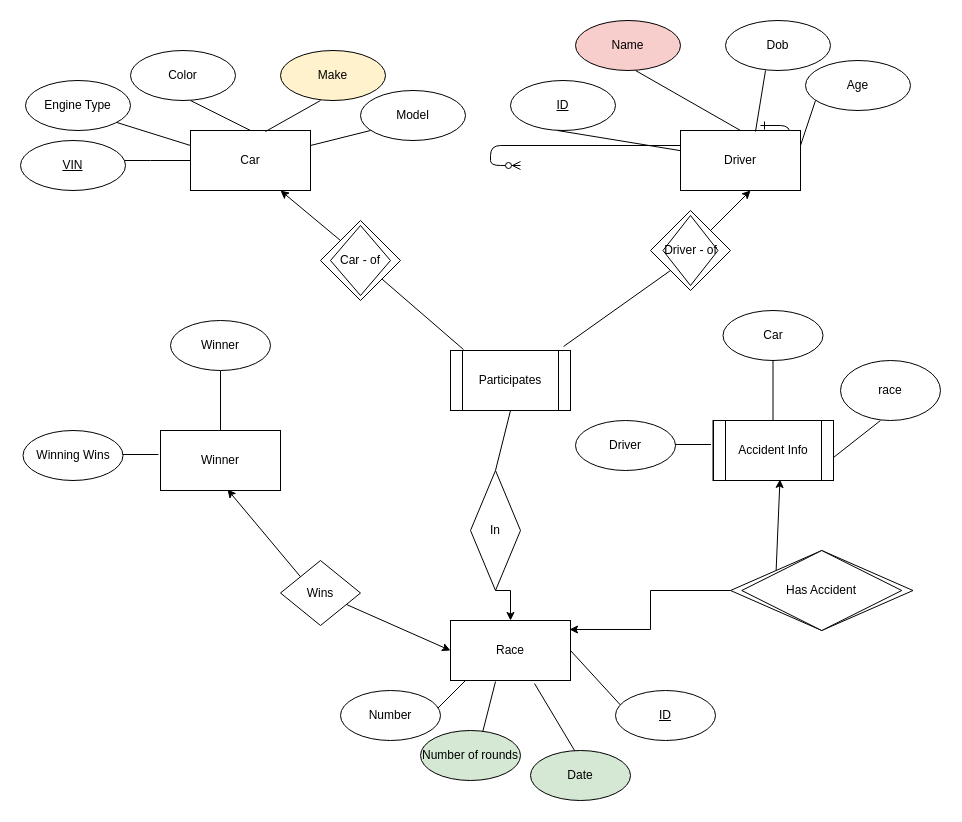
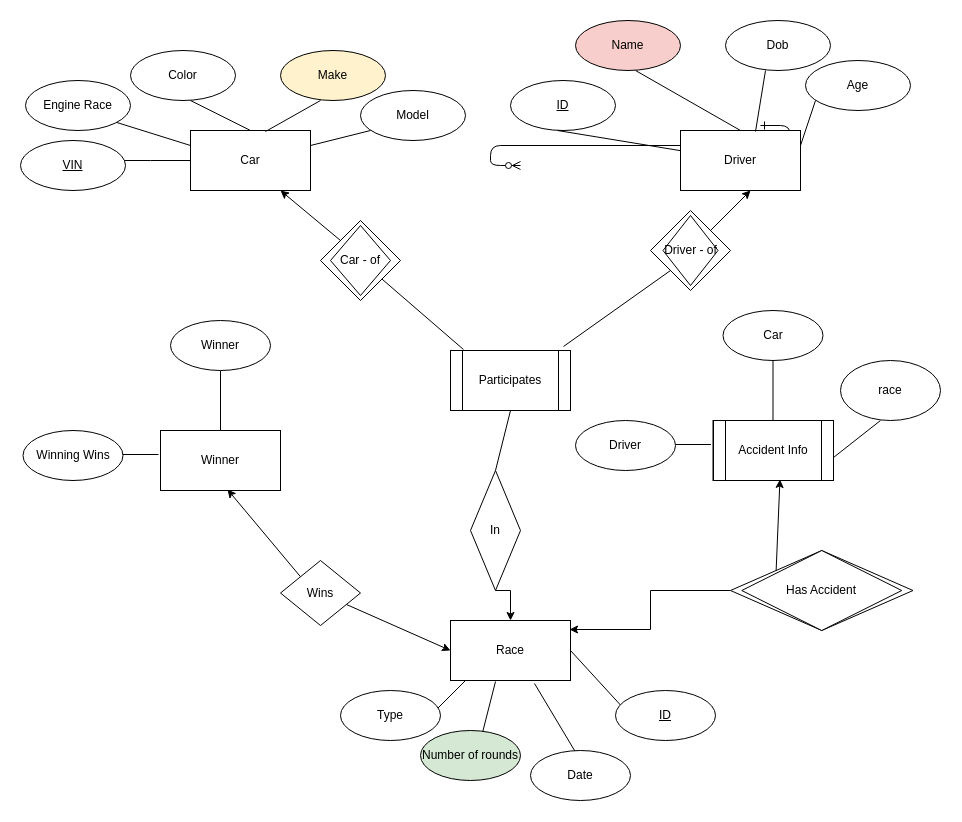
(78, 106) -> (78, 106)
(391, 716) -> (391, 716)
(581, 776) -> (581, 776)
